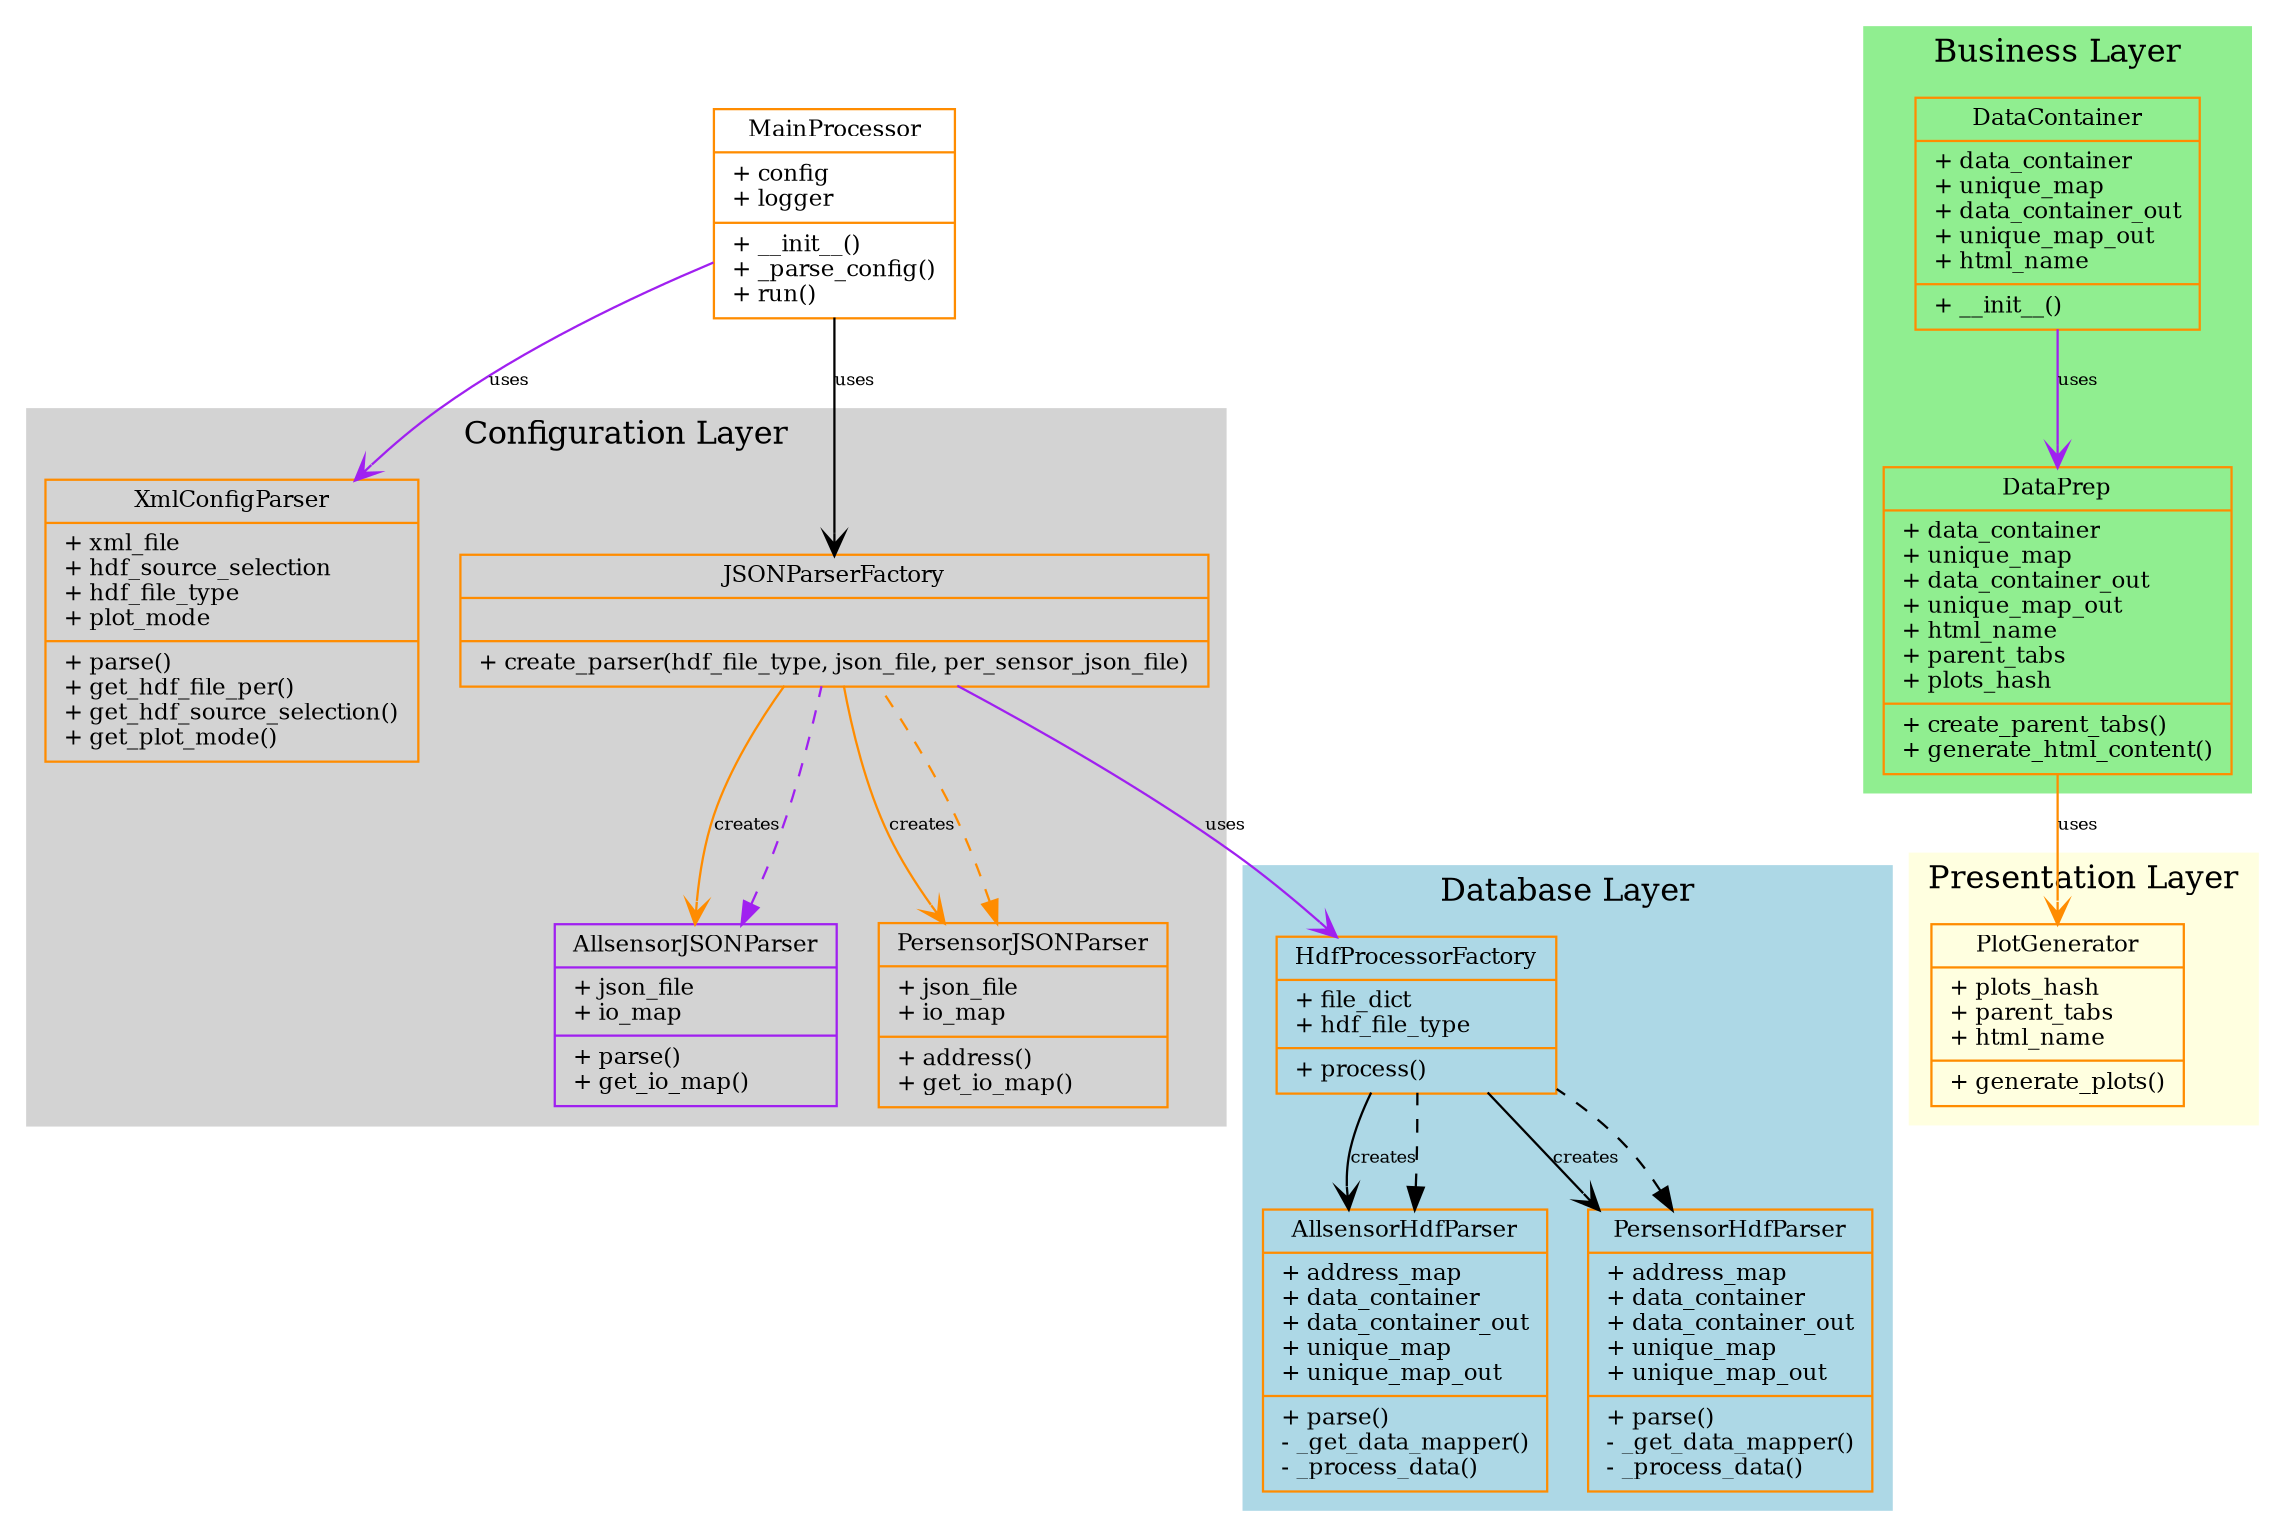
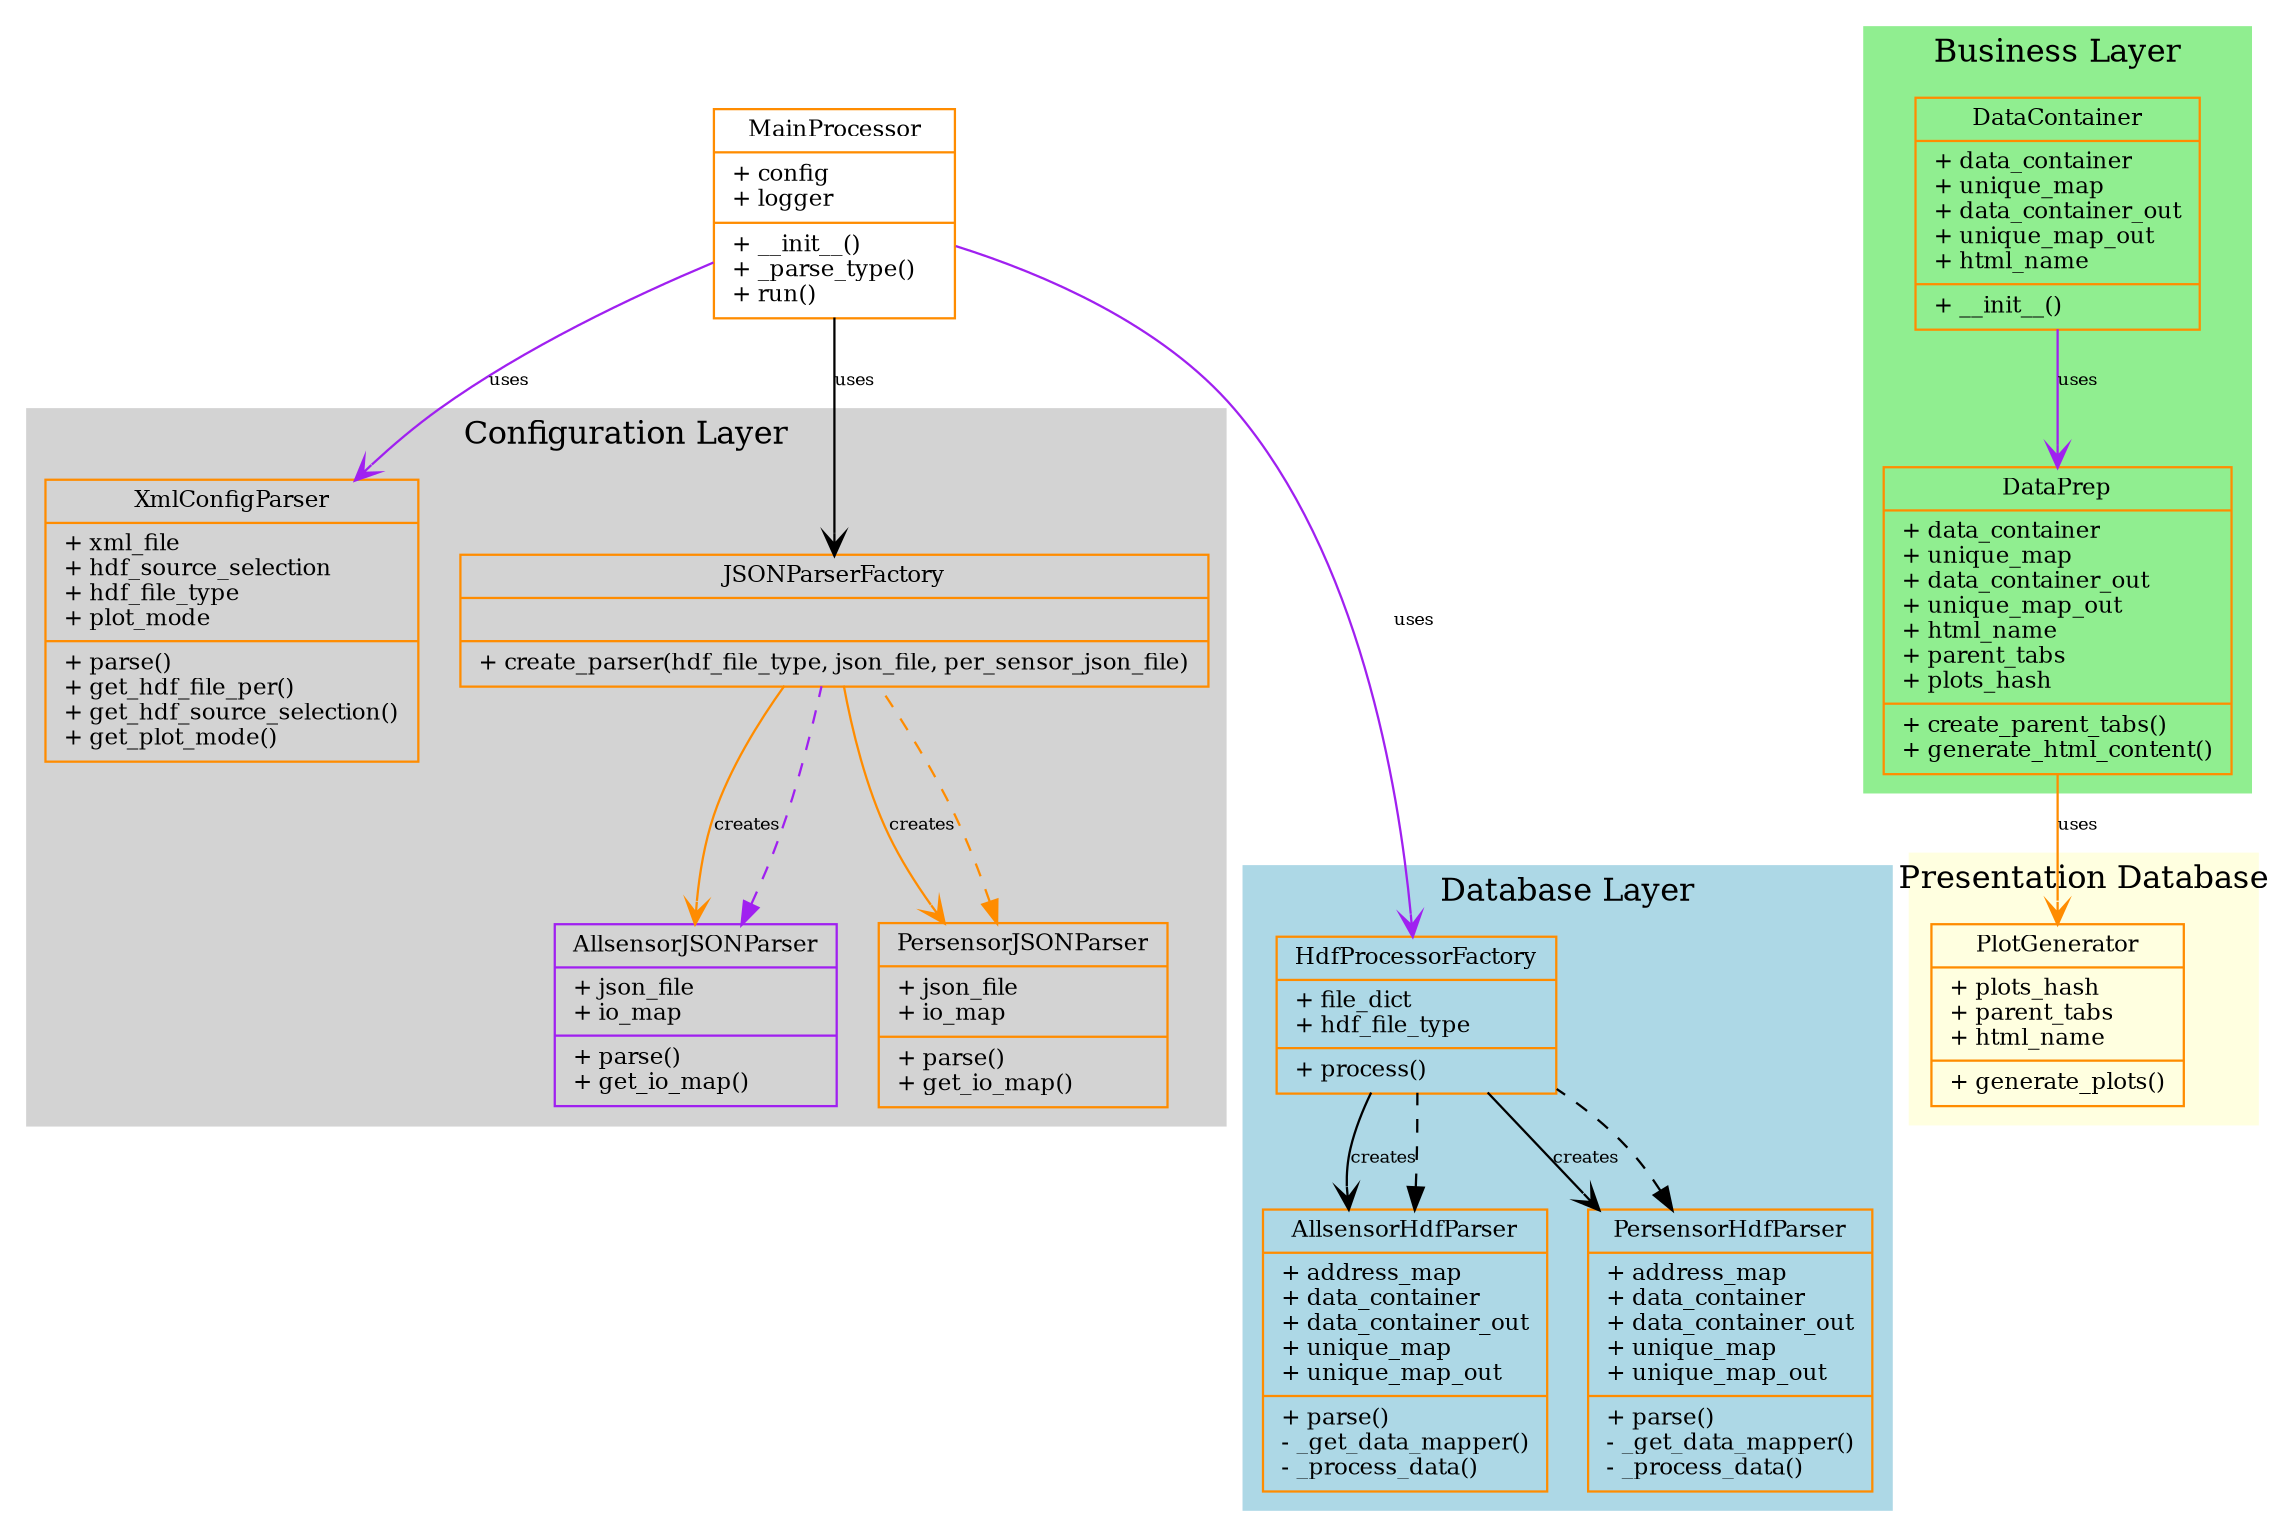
(834, 269) -> (824, 269)
(1145, 794) -> (1295, 498)
(2084, 880) -> (2084, 880)
(965, 1058) -> (952, 1058)
